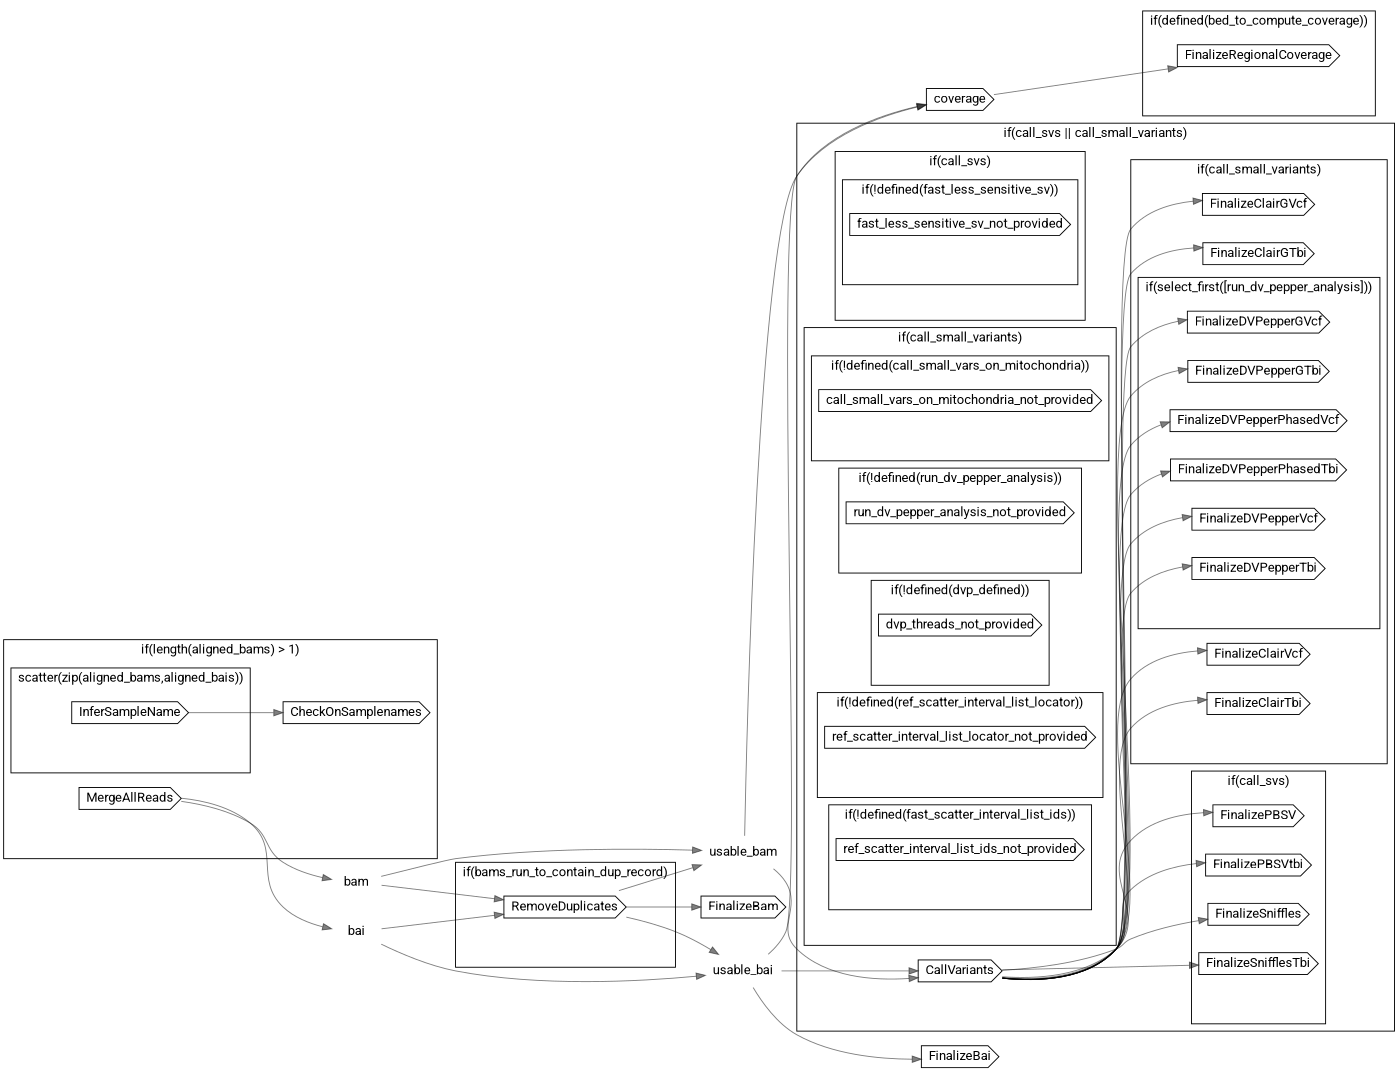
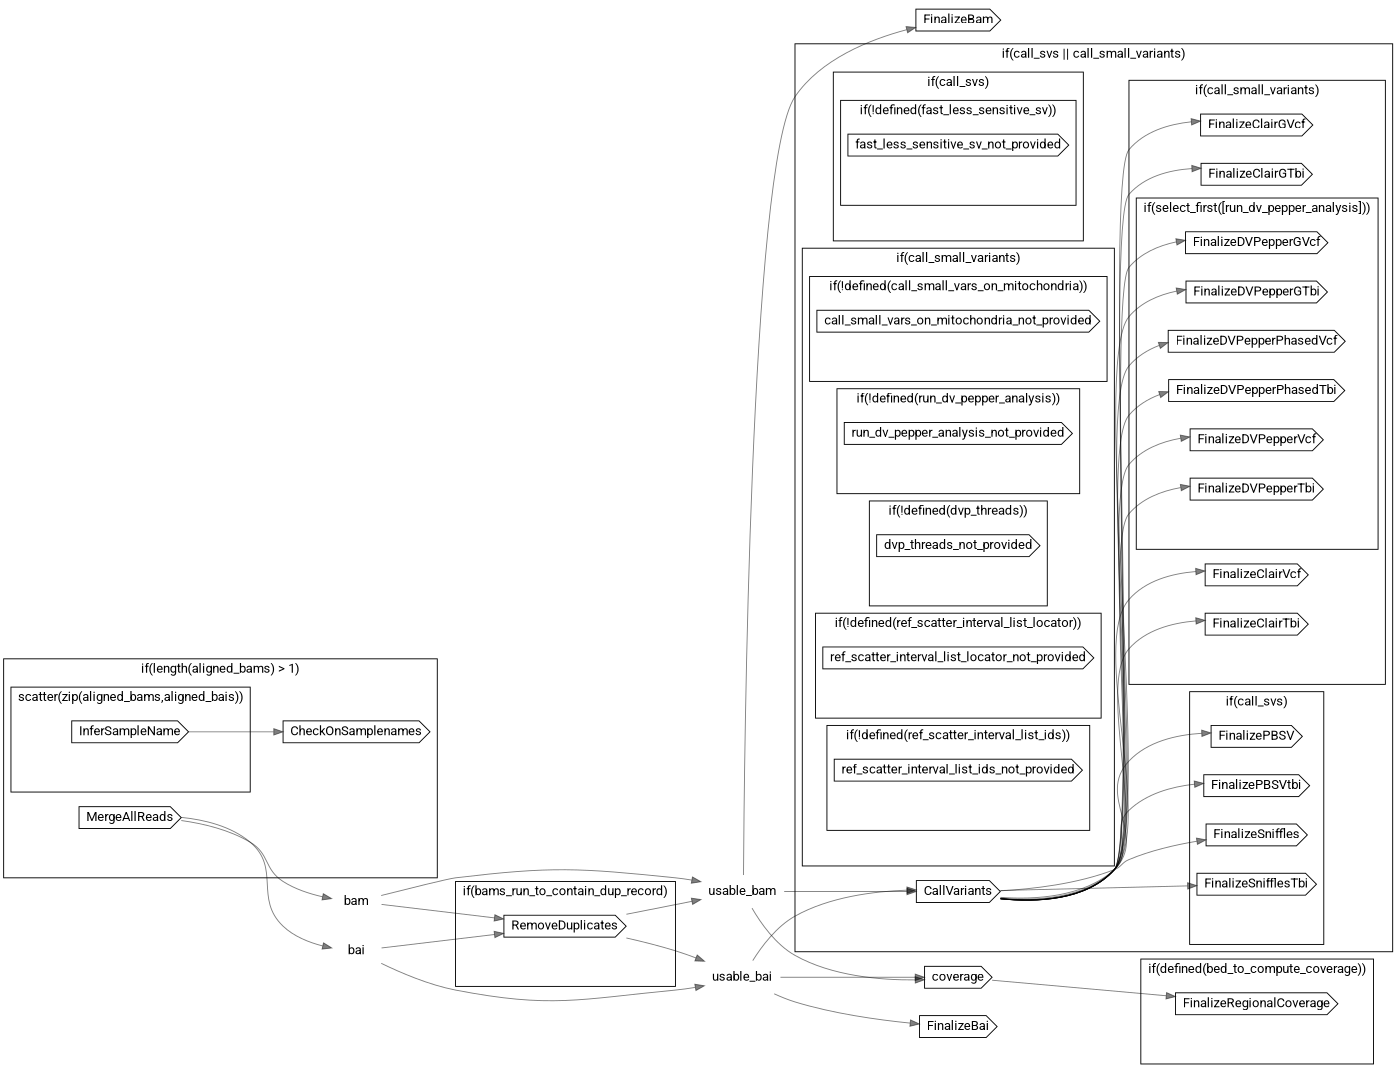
(960, 591) -> (958, 511)
(960, 815) -> (958, 736)
(659, 907) -> (755, 418)
